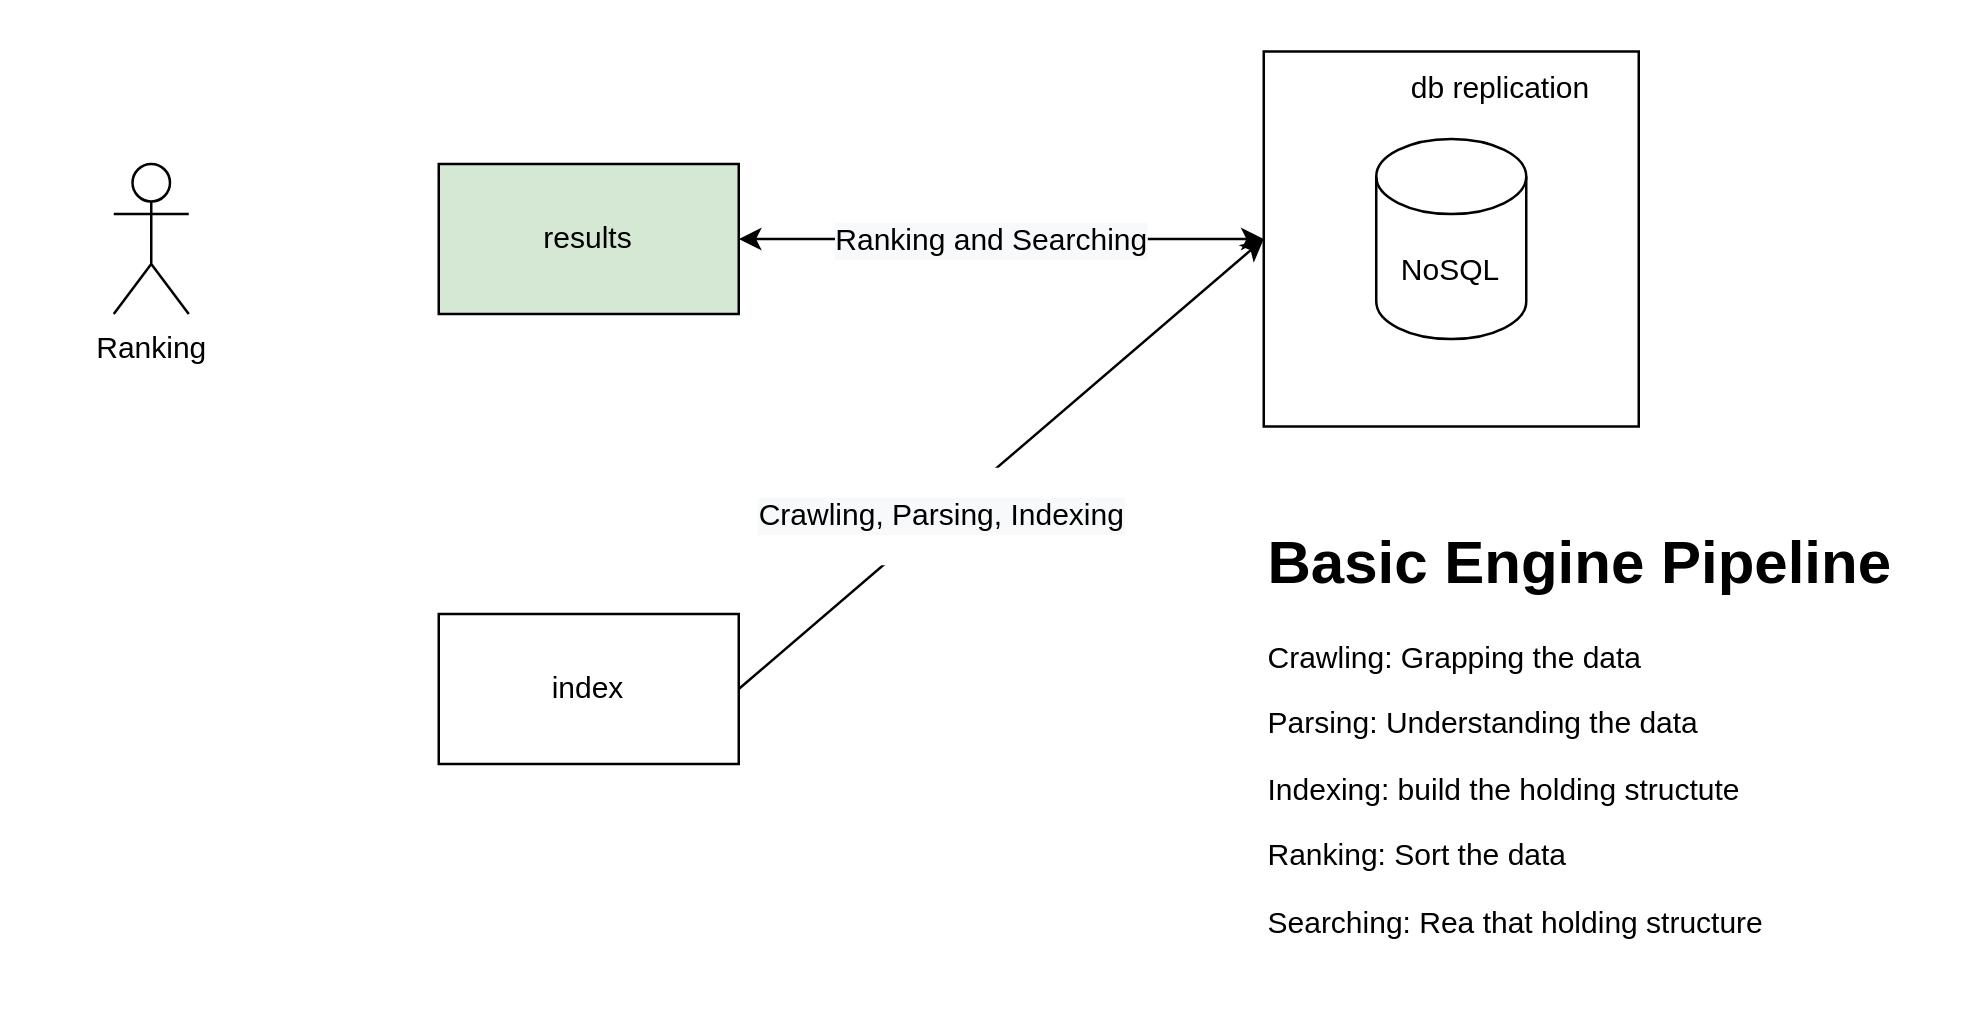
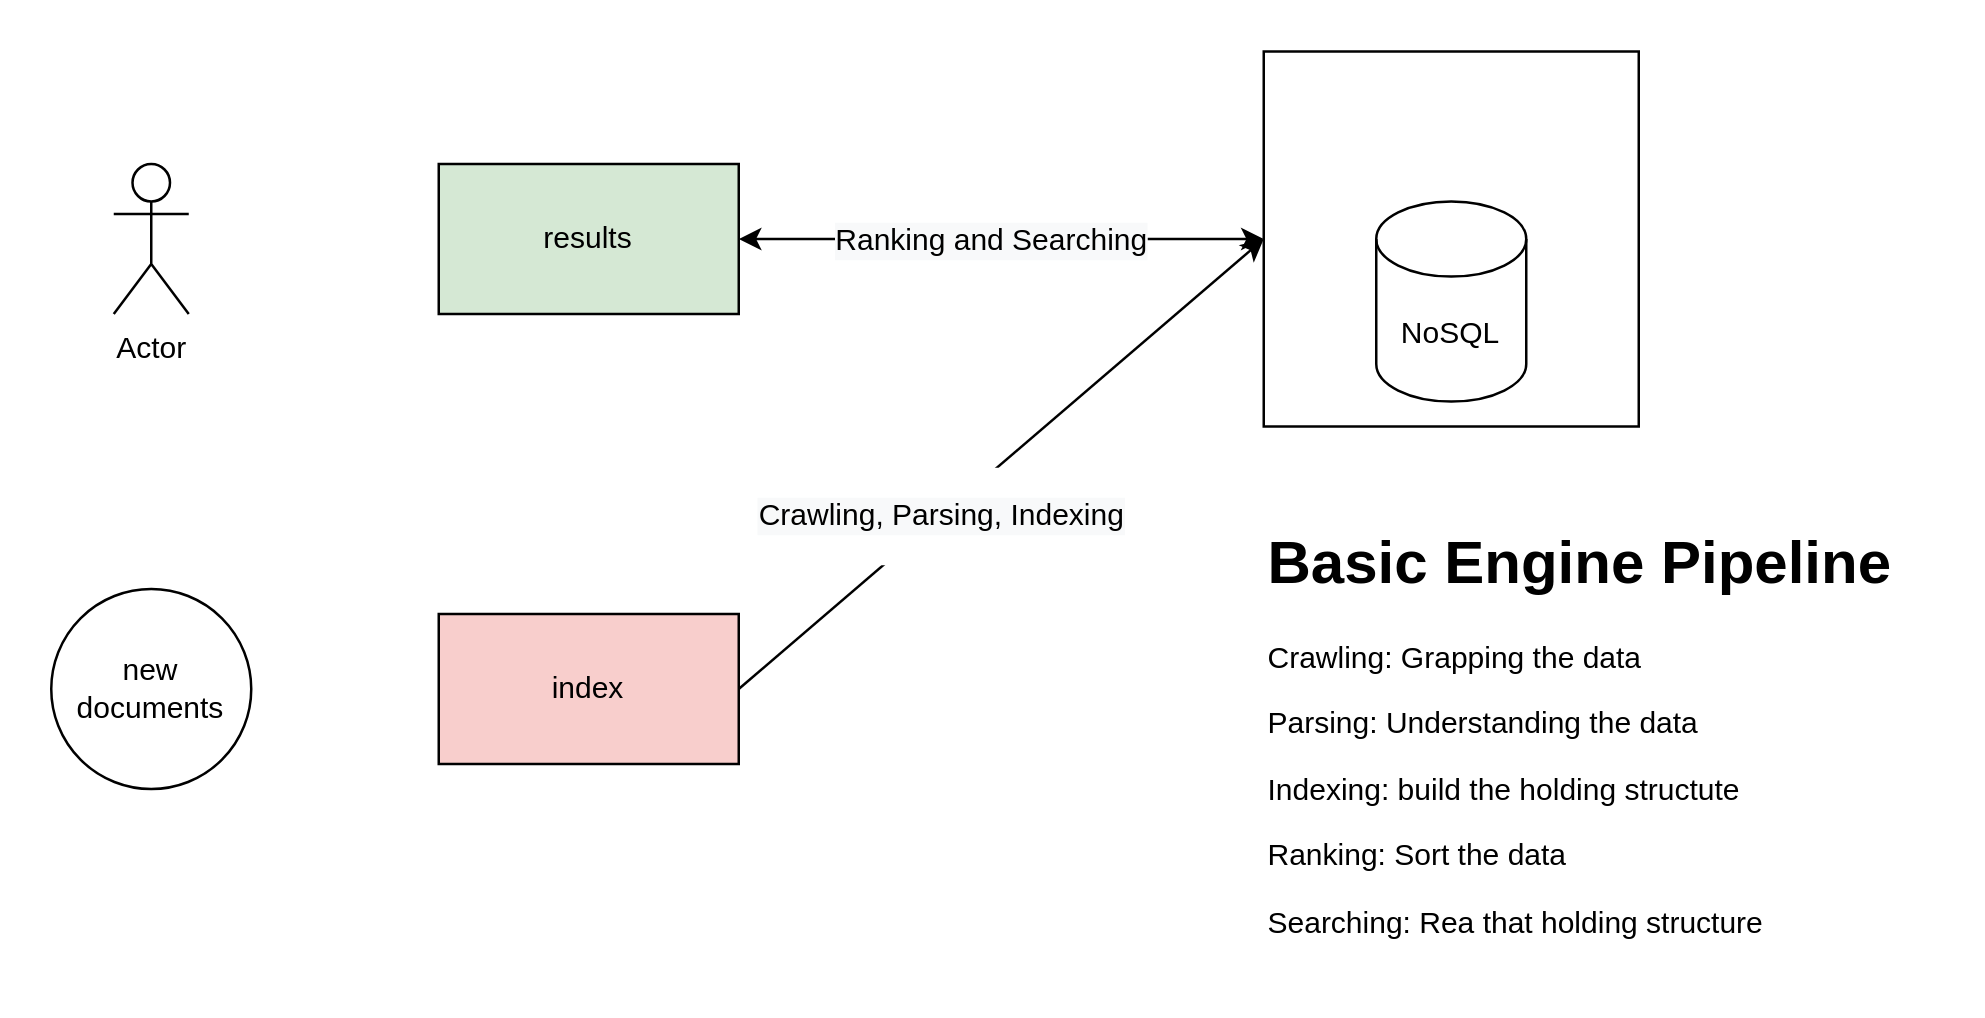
(1501, 89) -> none
(1451, 239) -> (1451, 301)
(153, 349) -> (153, 349)
none -> (151, 689)
(589, 689) -> (589, 689)
